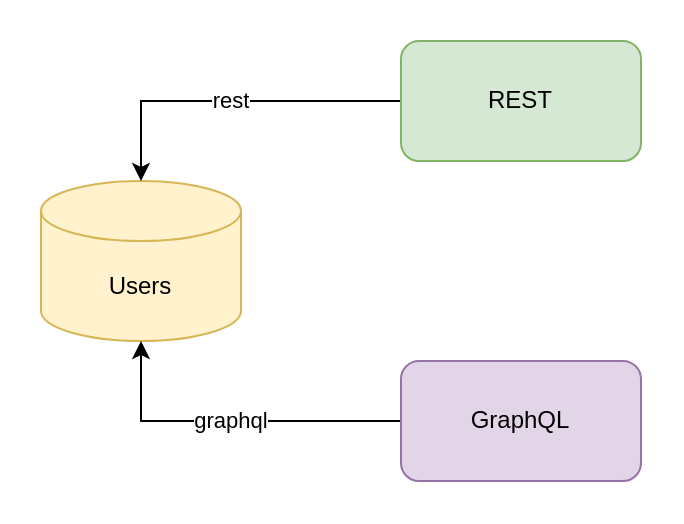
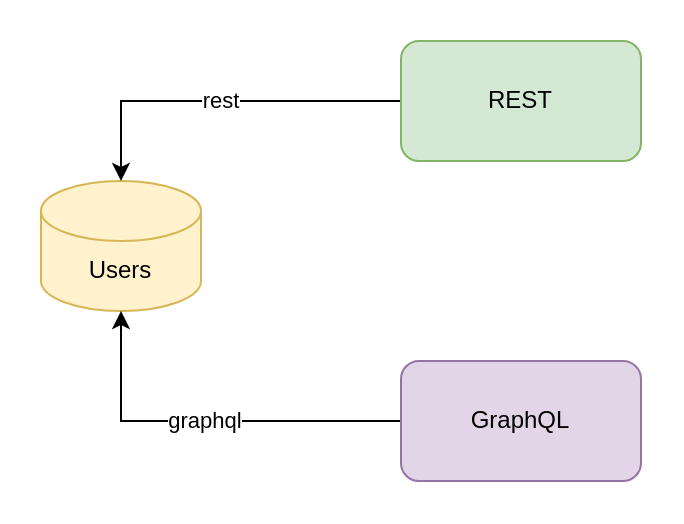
(141, 261) -> (121, 246)
